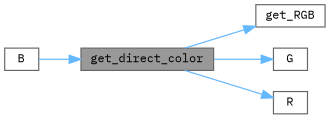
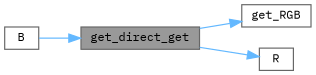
(147, 59) -> (140, 38)
(290, 59) -> none
